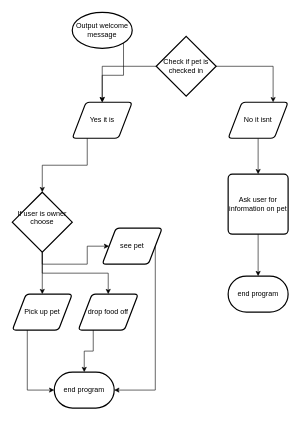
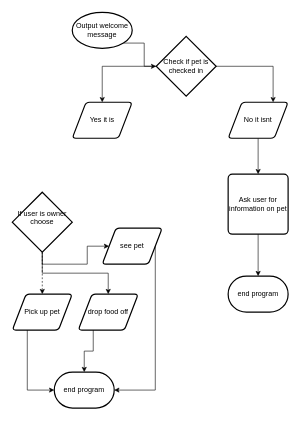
(124, 68) -> (144, 43)
(42, 165) -> none
(42, 282) -> (42, 282)
